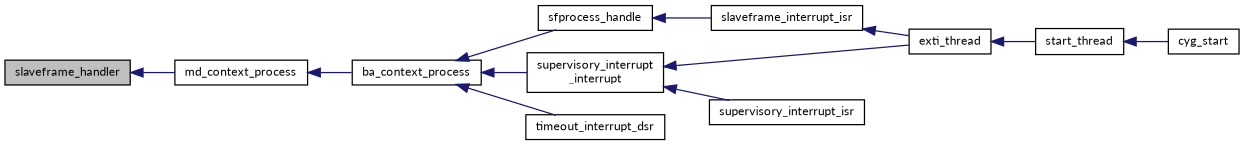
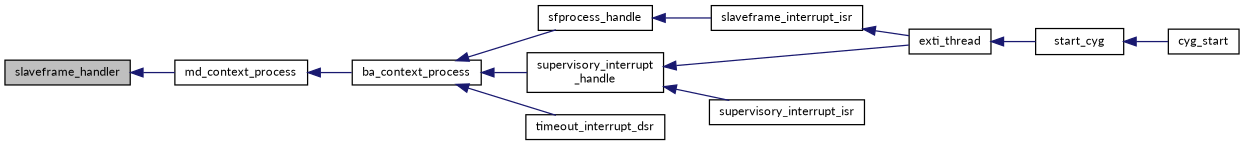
(1080, 42) -> (1080, 42)
(595, 73) -> (595, 73)
